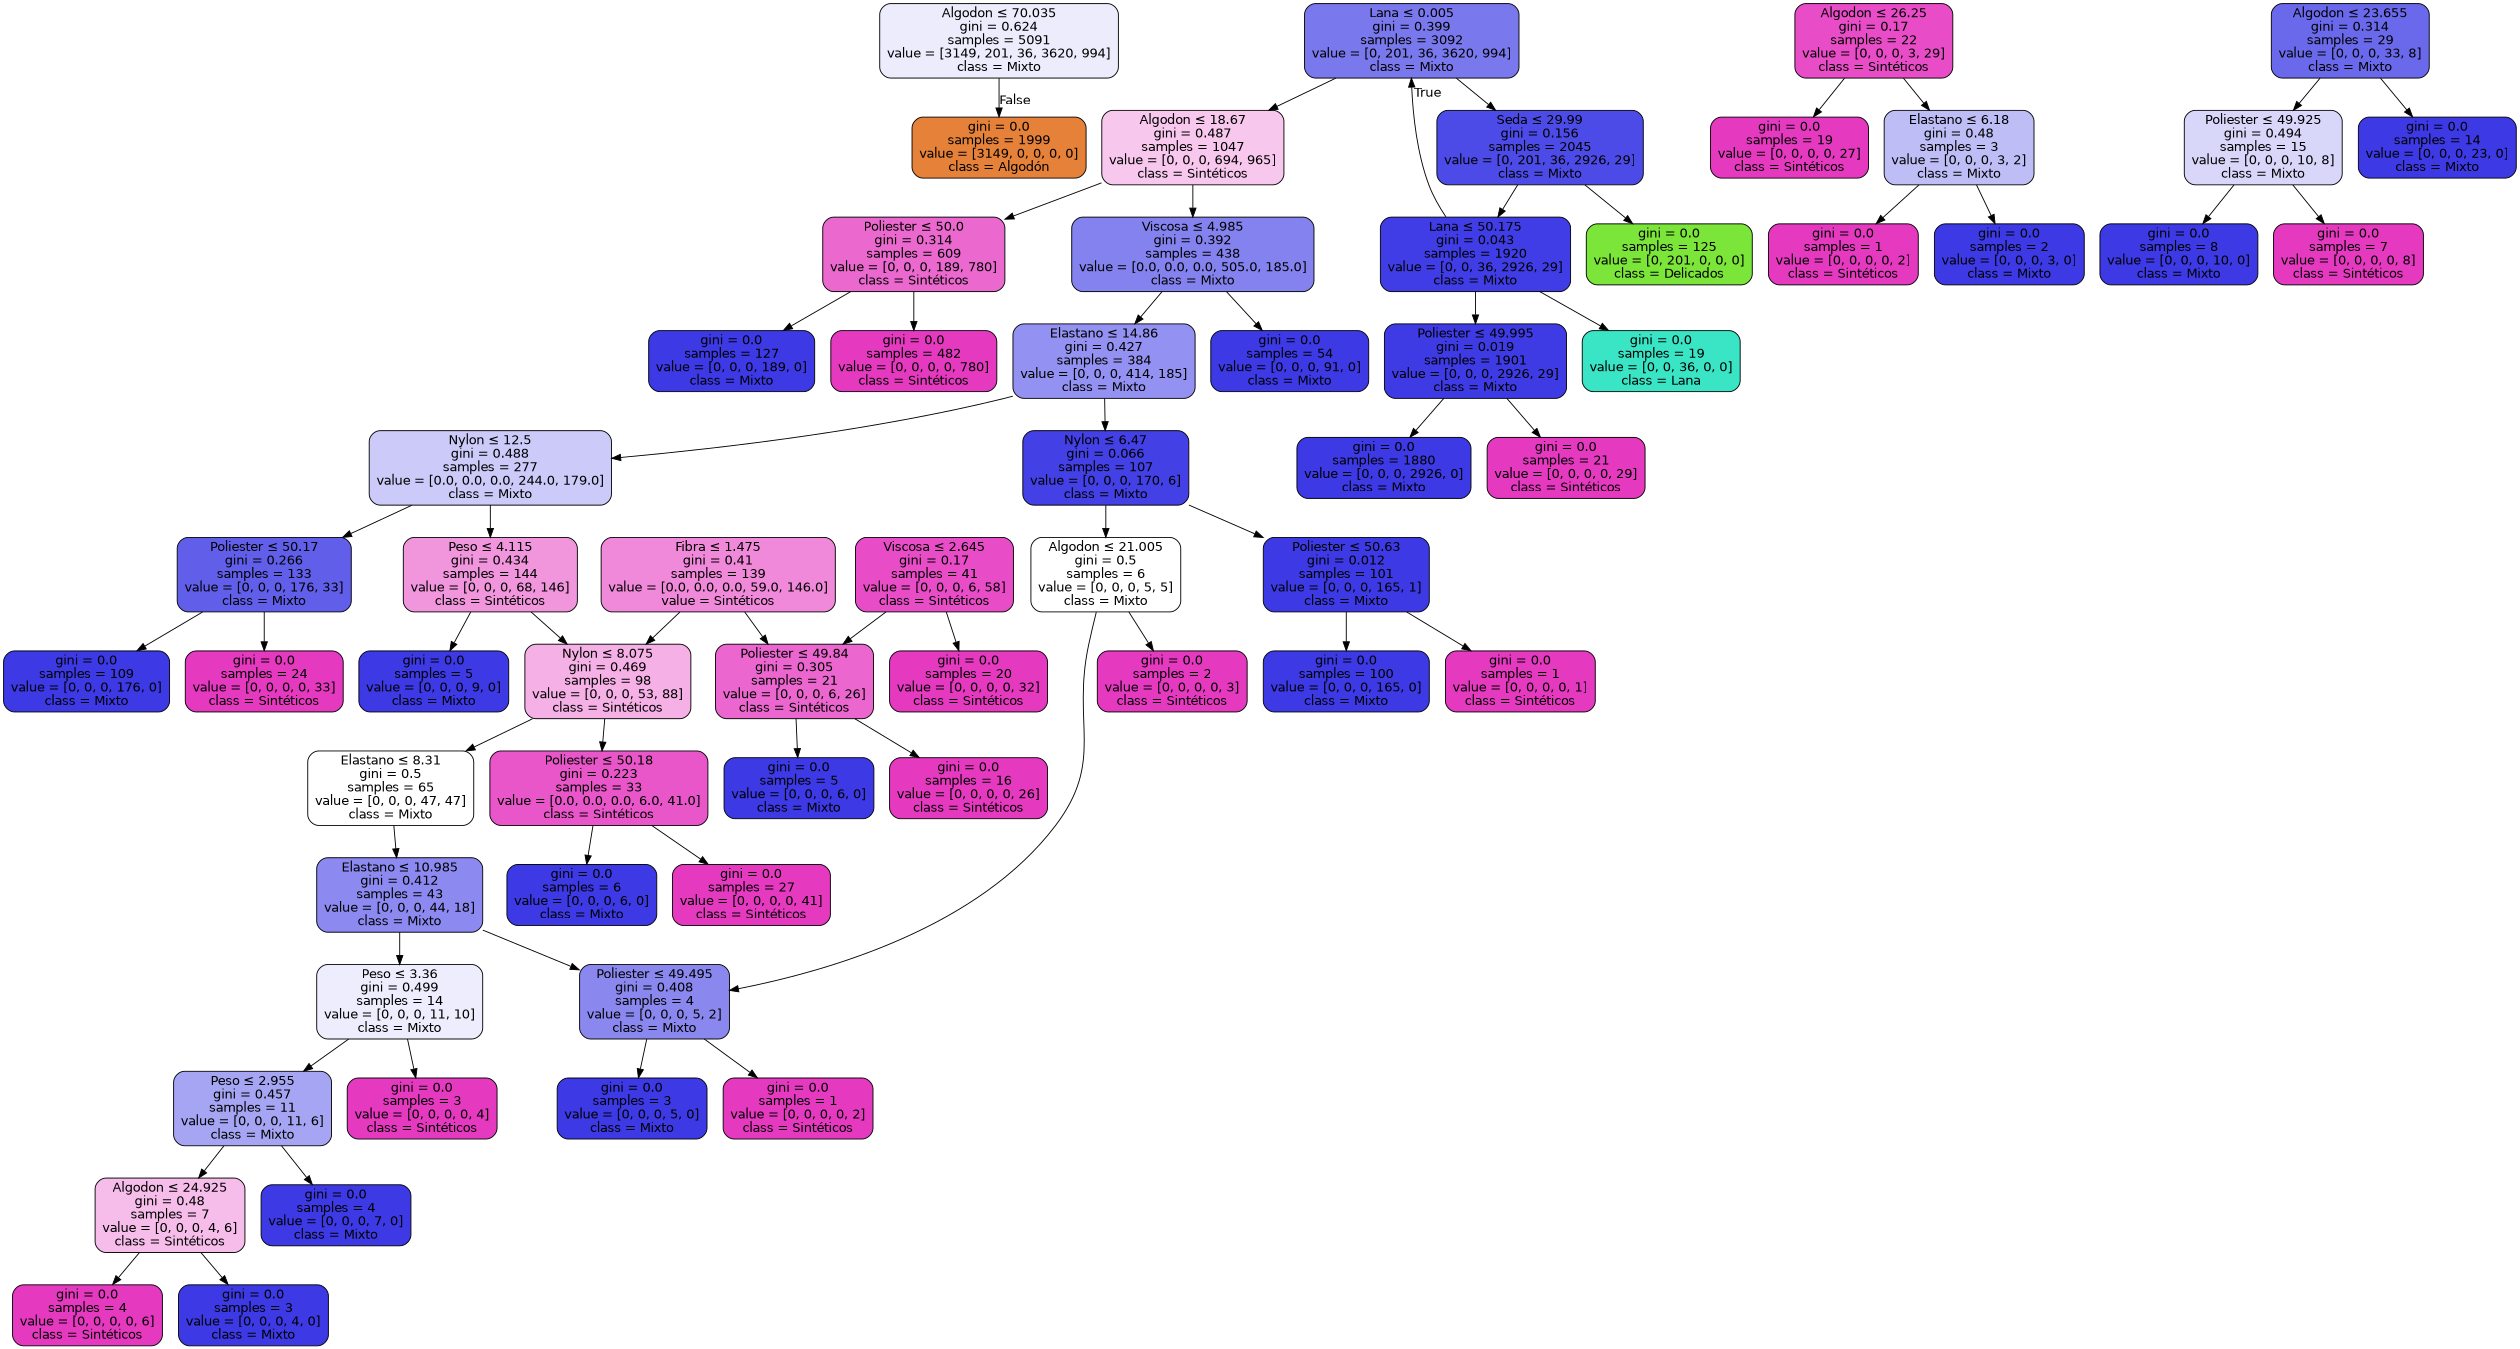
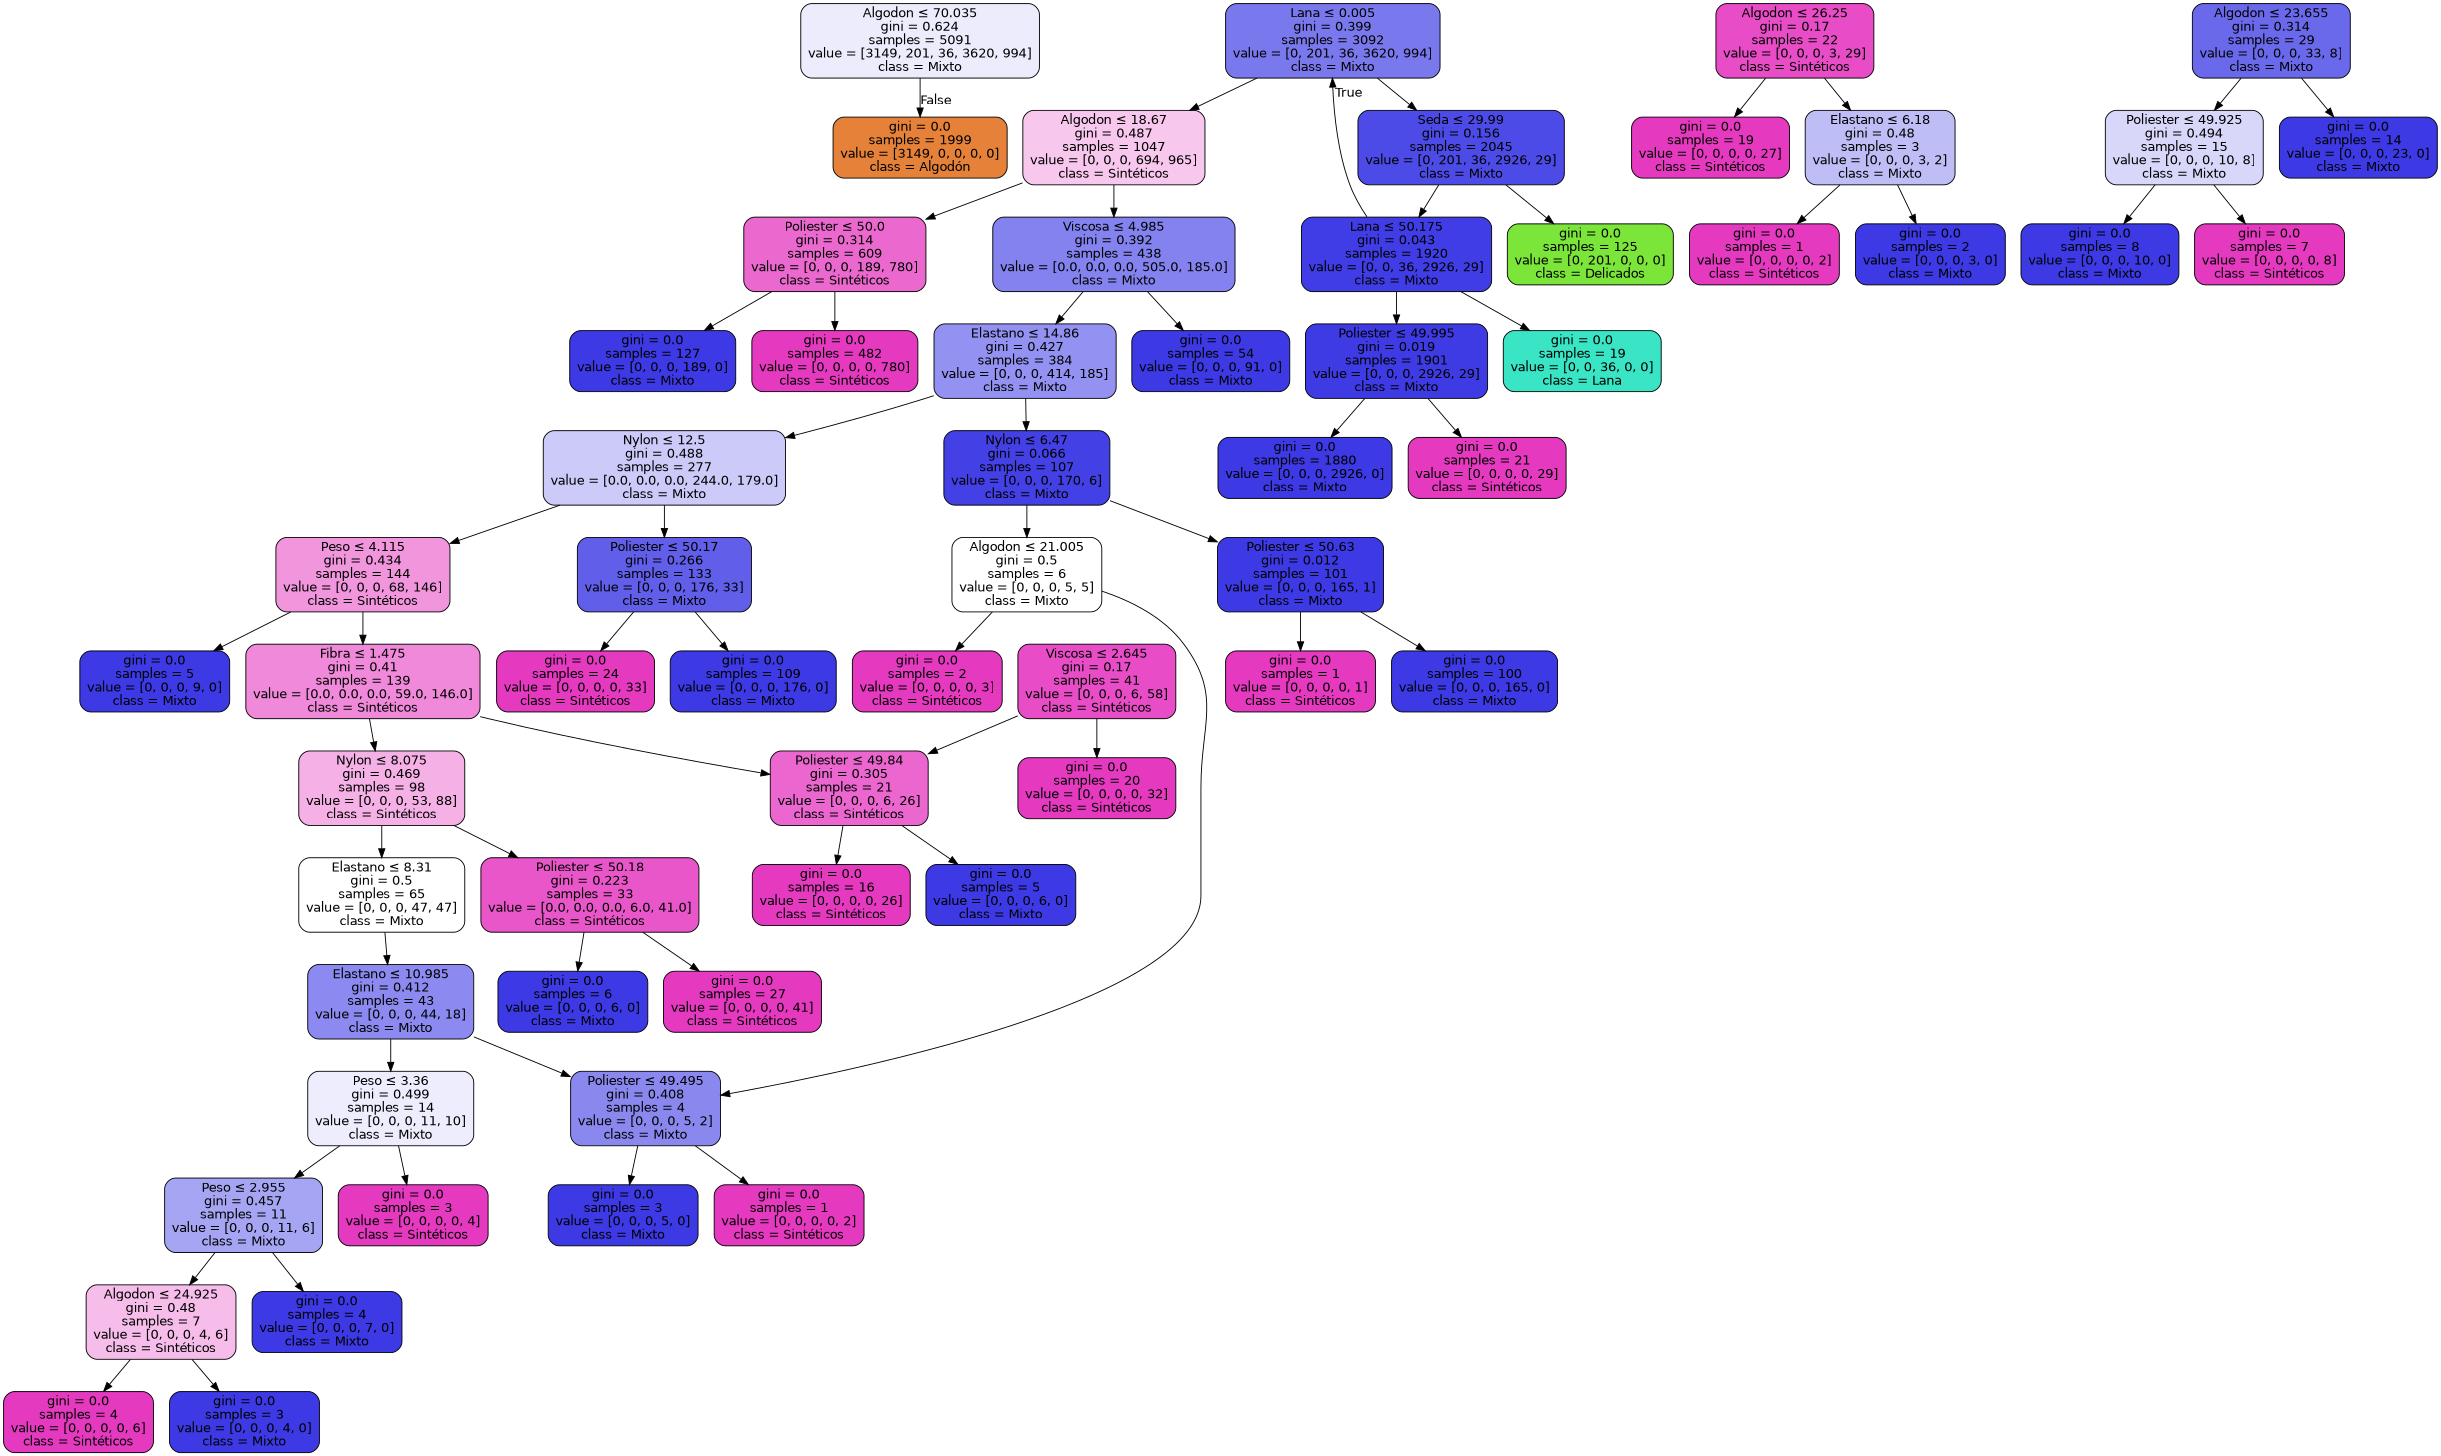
(718, 601) -> (363, 708)
(546, 625) -> (363, 623)
